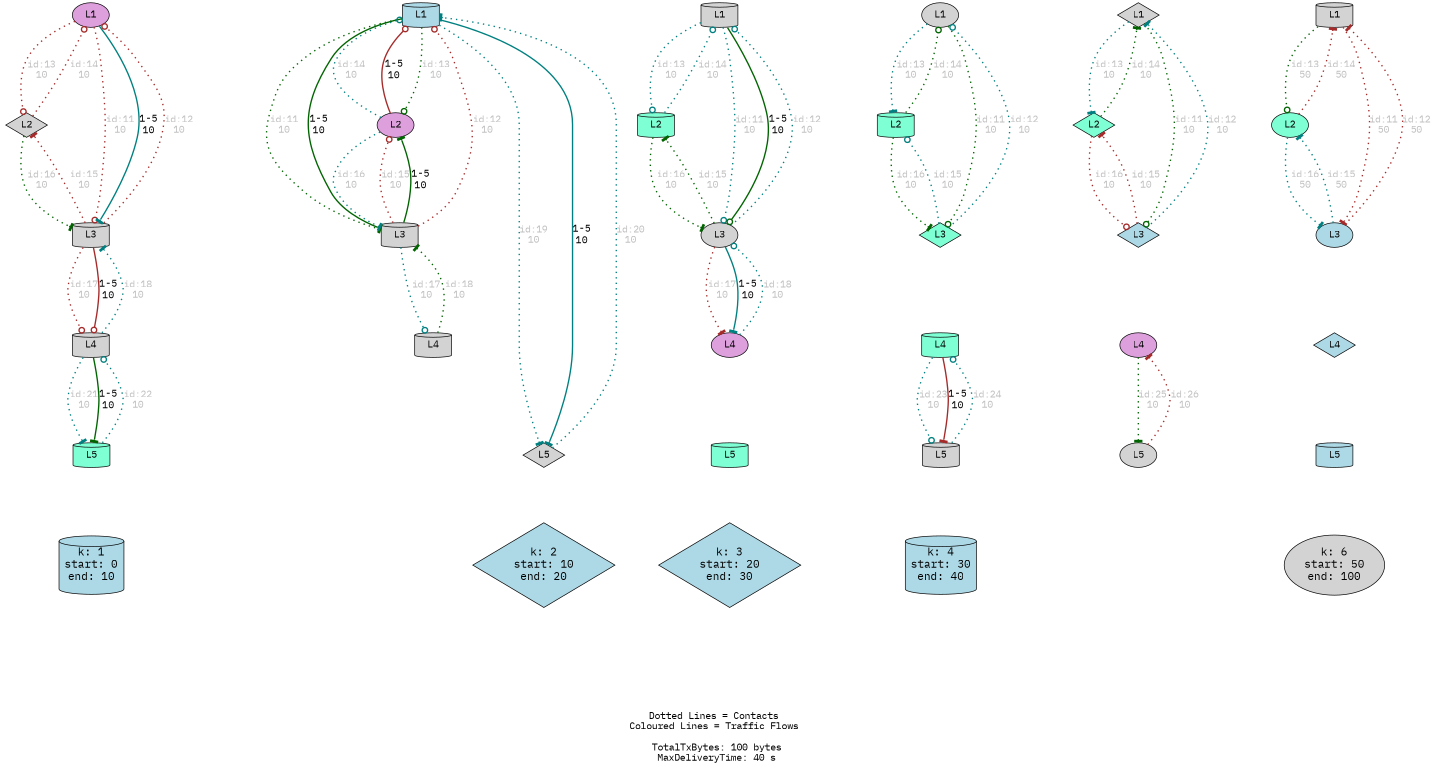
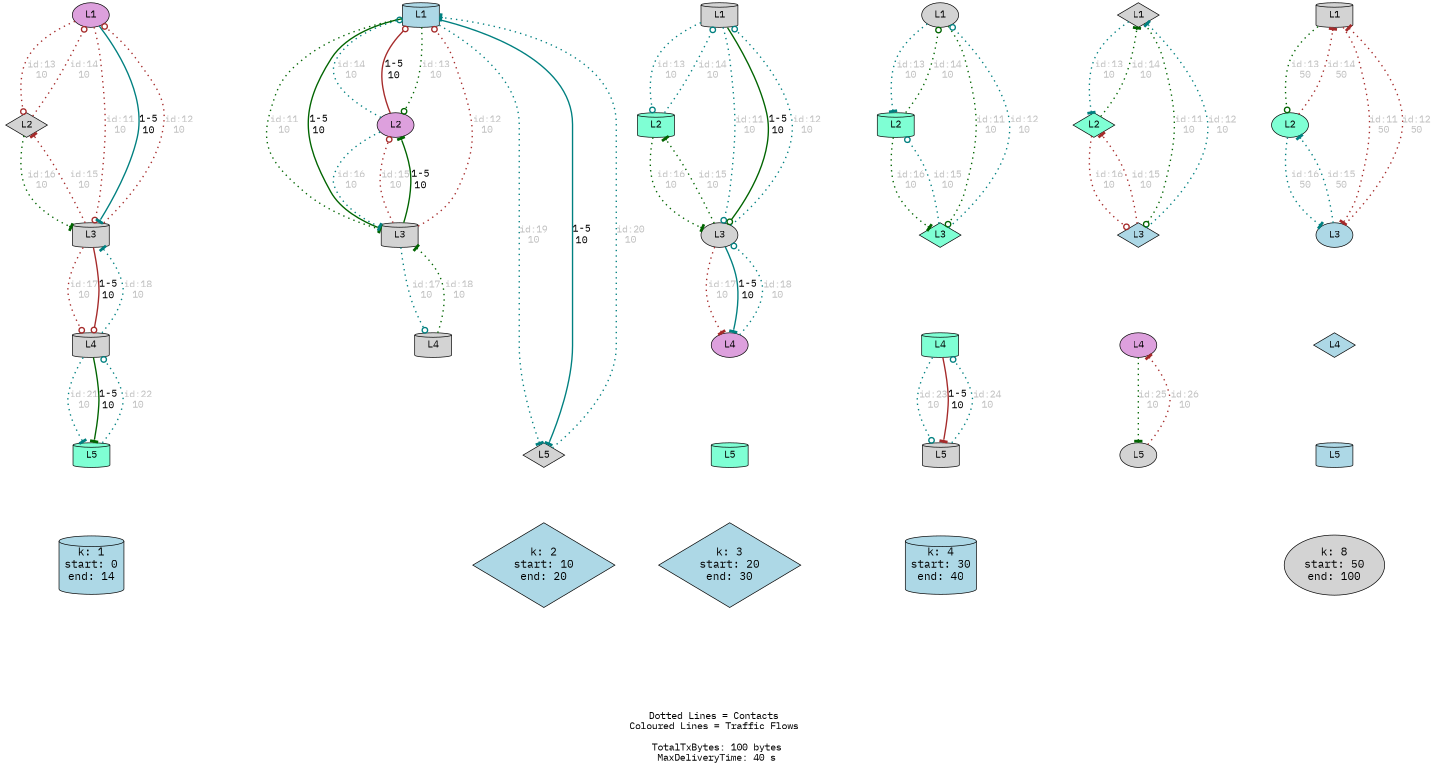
(91, 565) -> (91, 565)
(1334, 565) -> (1334, 565)
